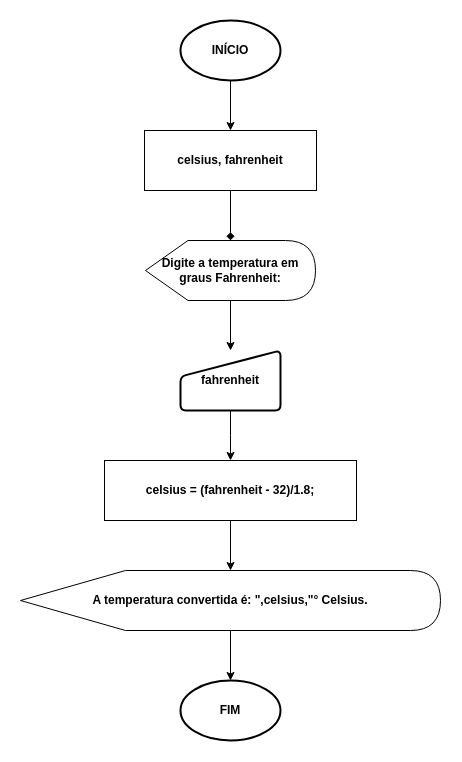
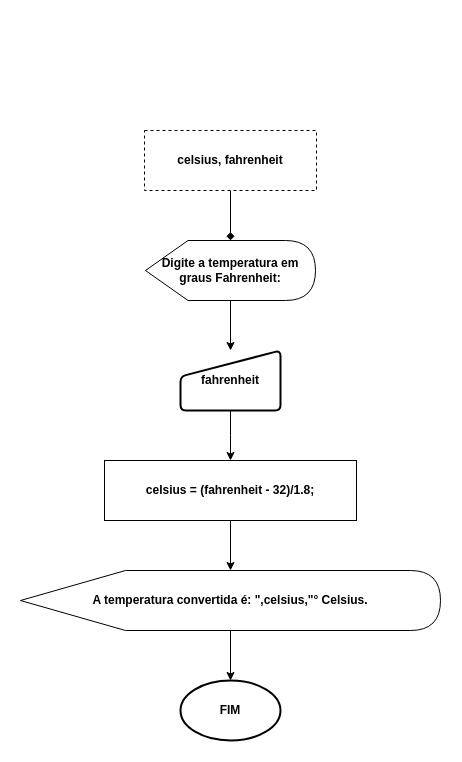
(231, 51) -> none
(231, 102) -> none
(231, 161) -> (231, 161)
